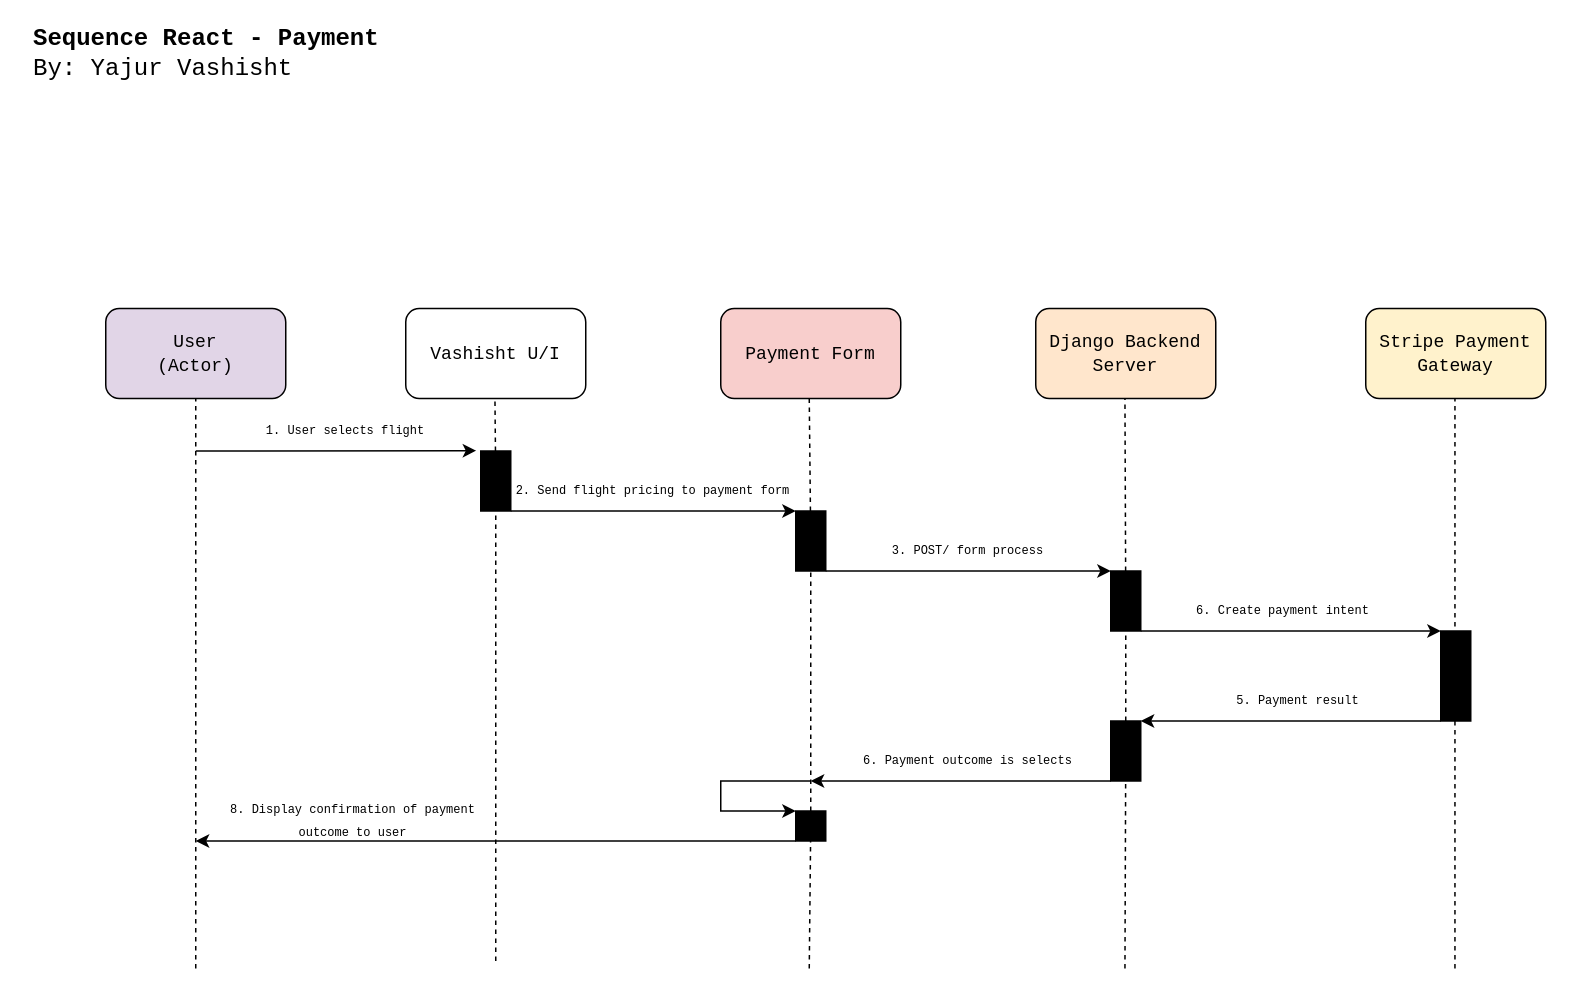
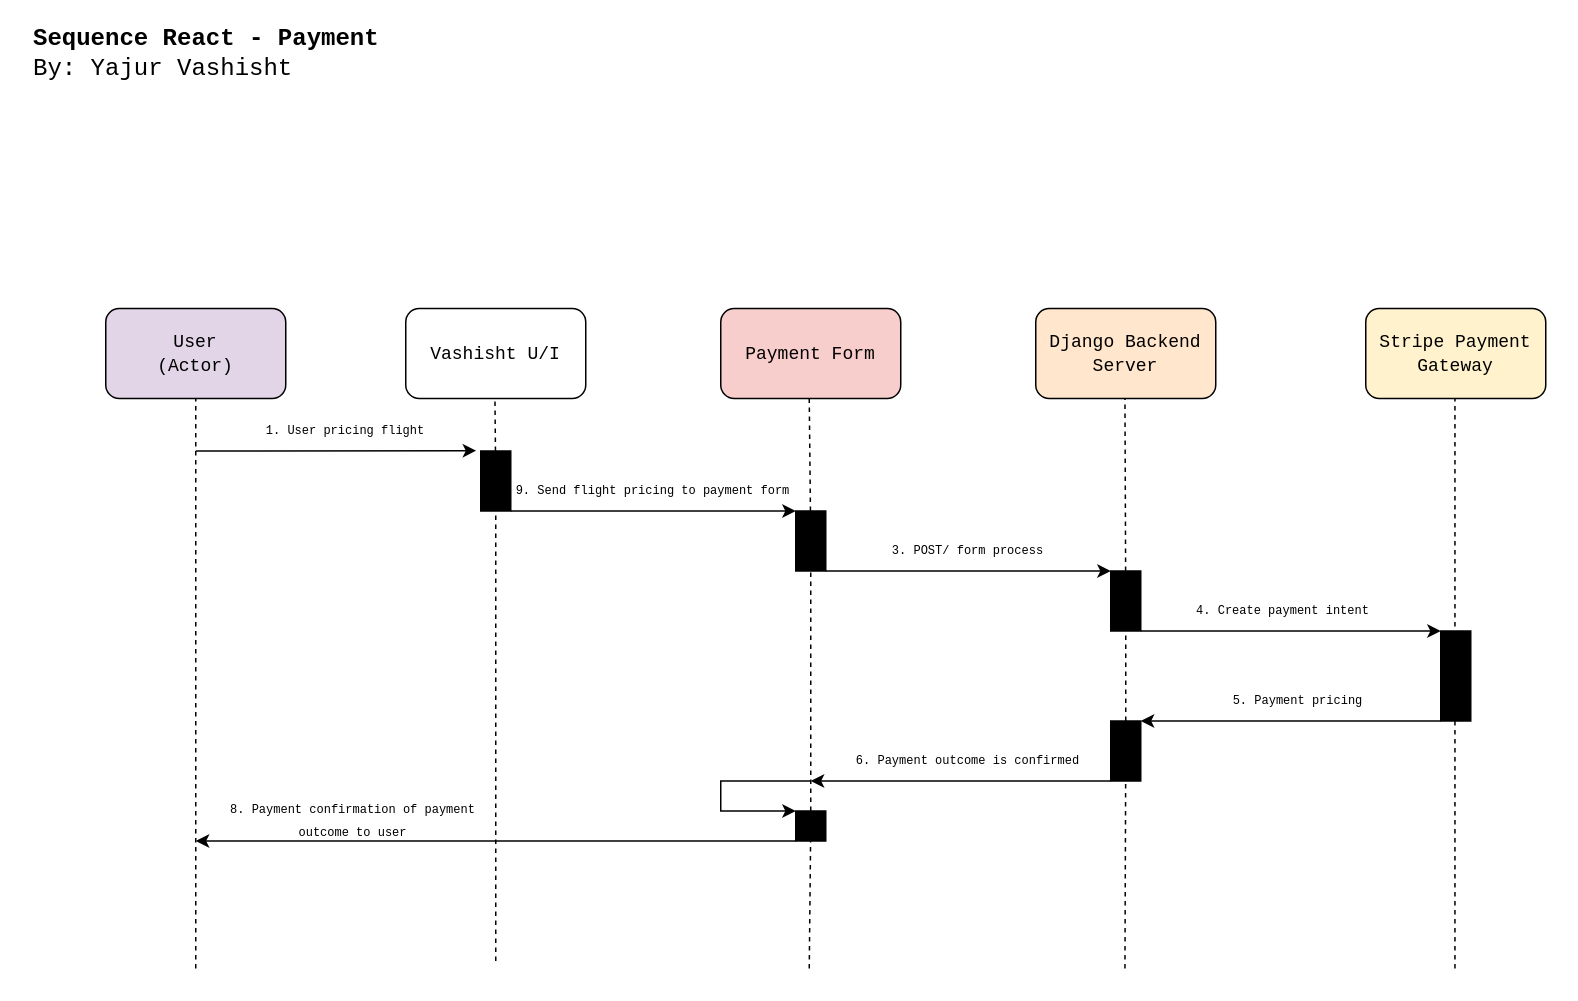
(346, 428) -> (346, 428)
(653, 488) -> (653, 488)
(1283, 608) -> (1283, 608)
(1298, 698) -> (1298, 698)
(968, 758) -> (968, 758)
(353, 818) -> (353, 818)
